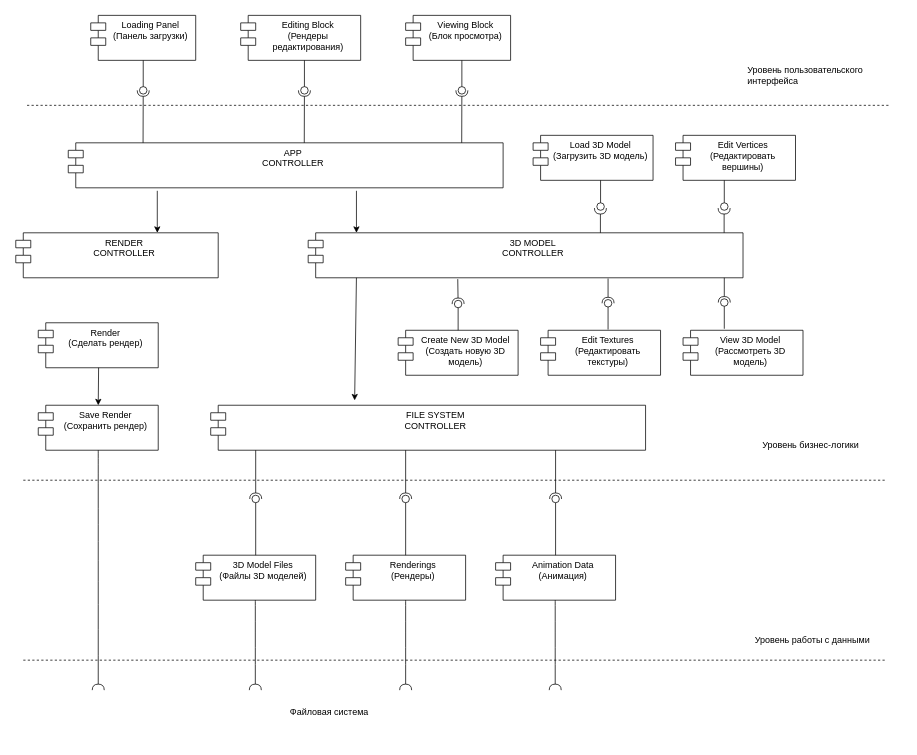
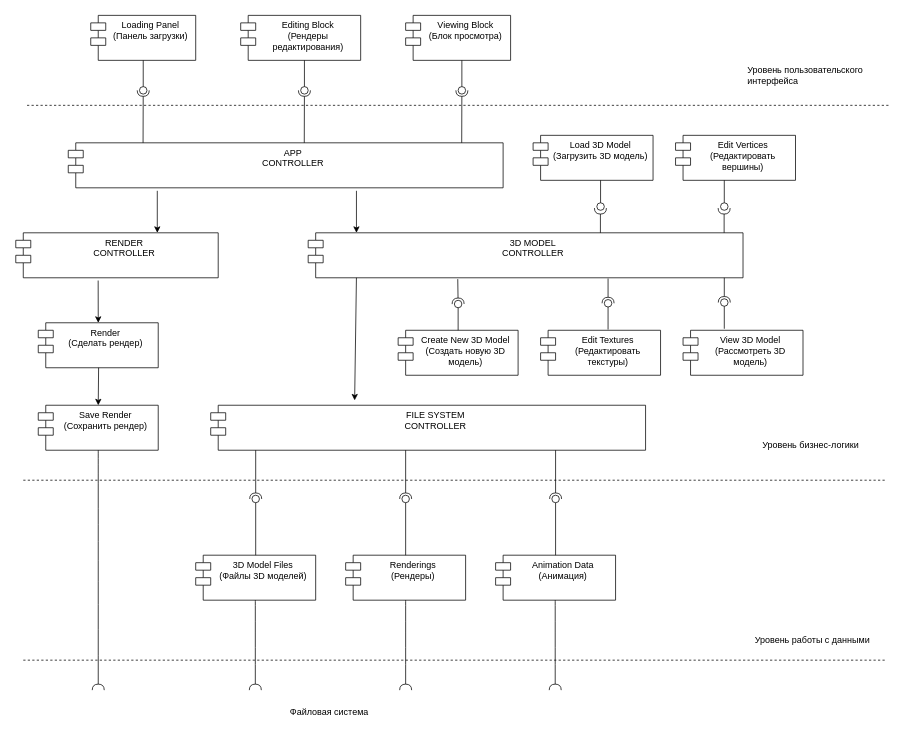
none -> (98, 301)
